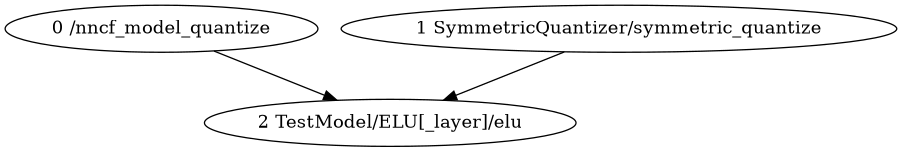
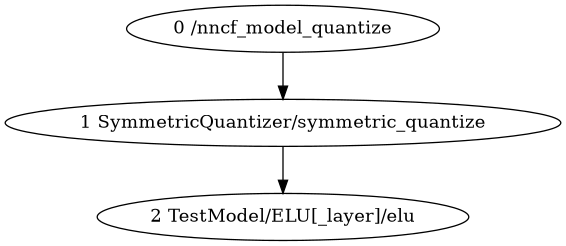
(269, 73) -> (283, 69)
